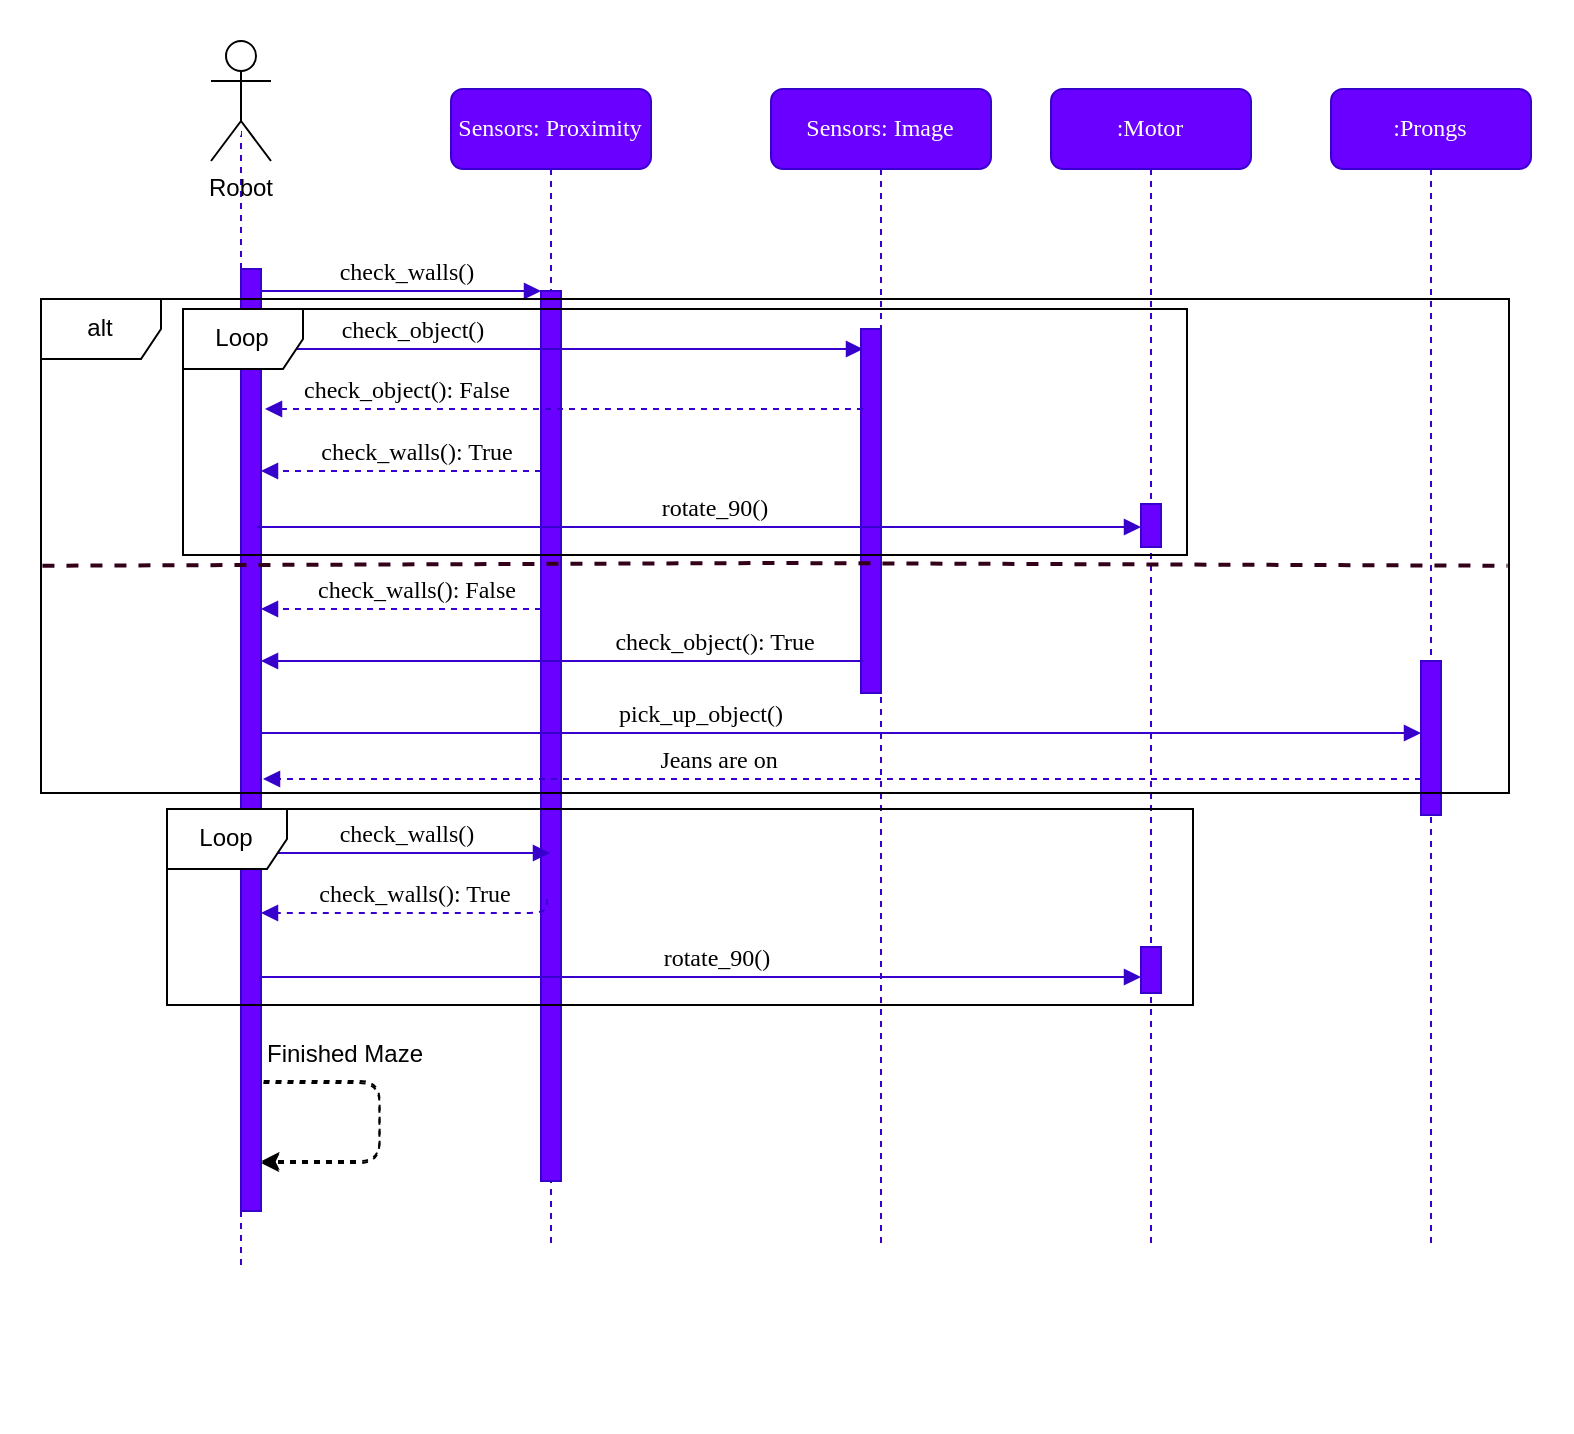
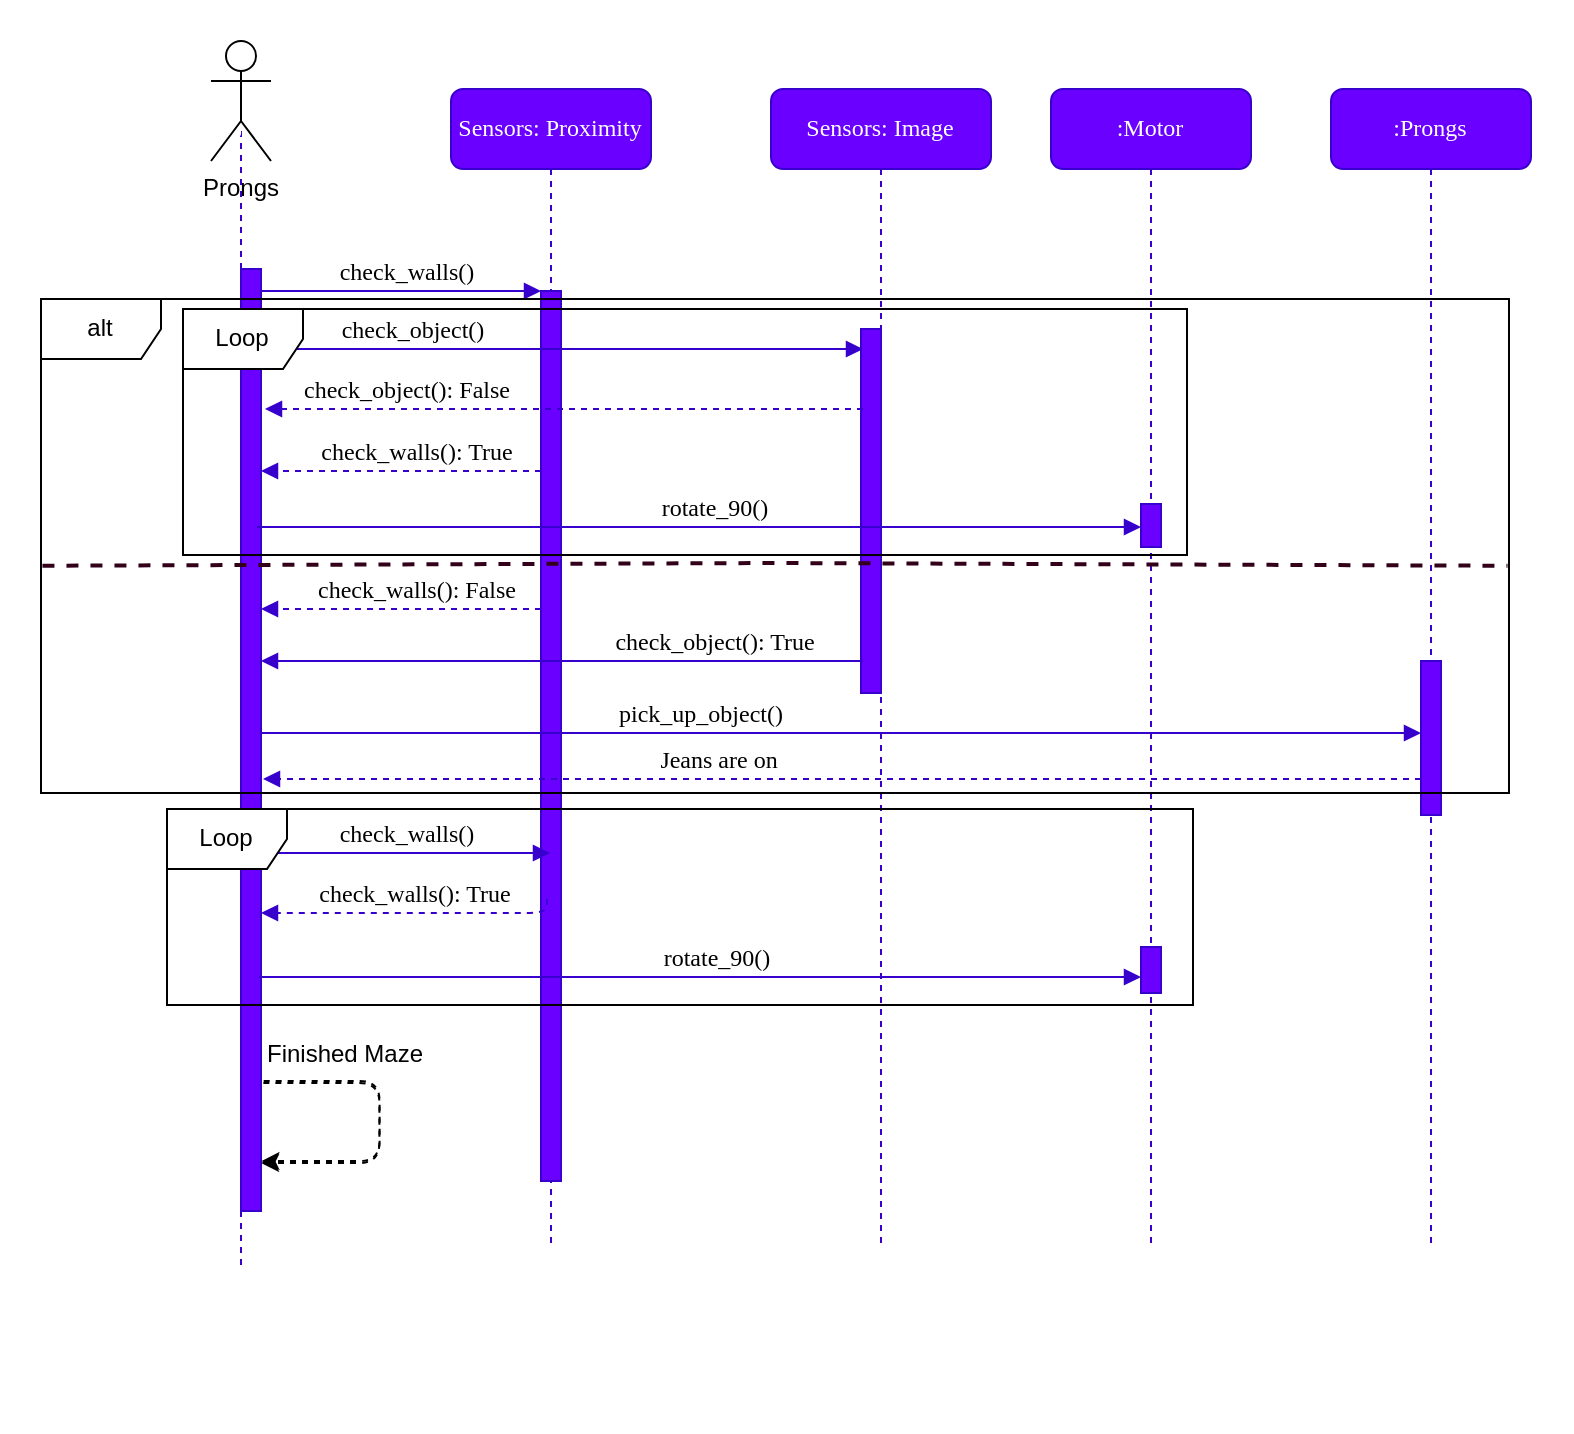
(242, 189) -> (242, 189)
